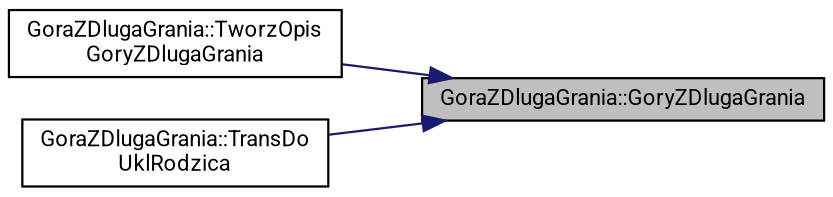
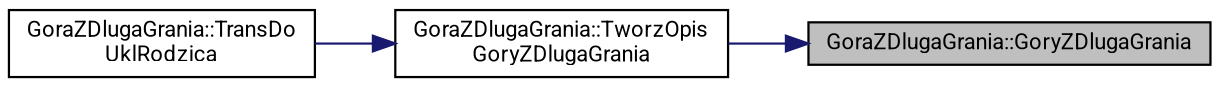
(376, 129) -> (344, 44)
